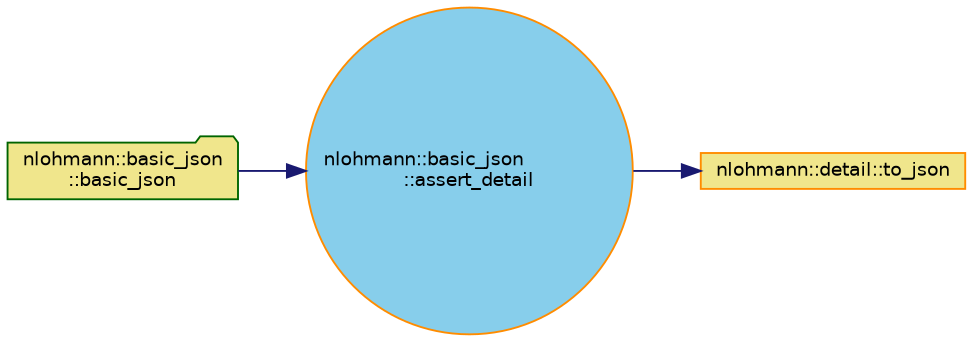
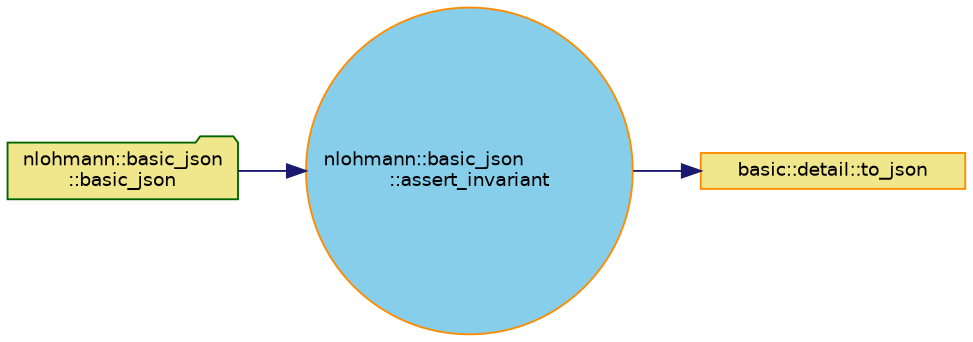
(469, 171) -> (469, 171)
(833, 171) -> (833, 171)
